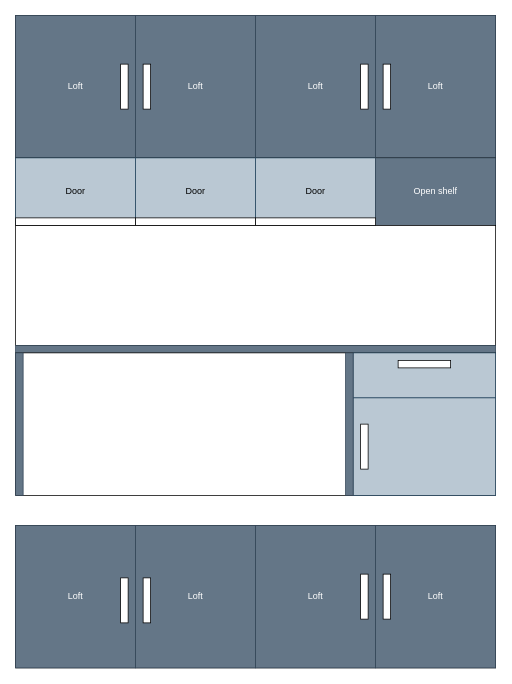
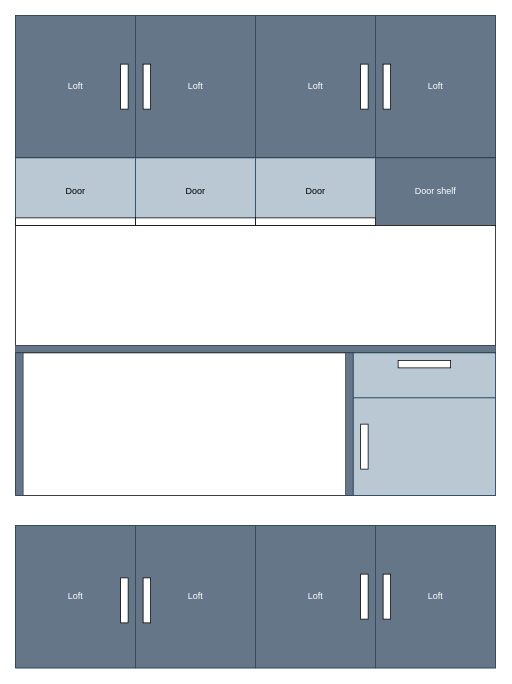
(435, 192) -> (435, 192)
